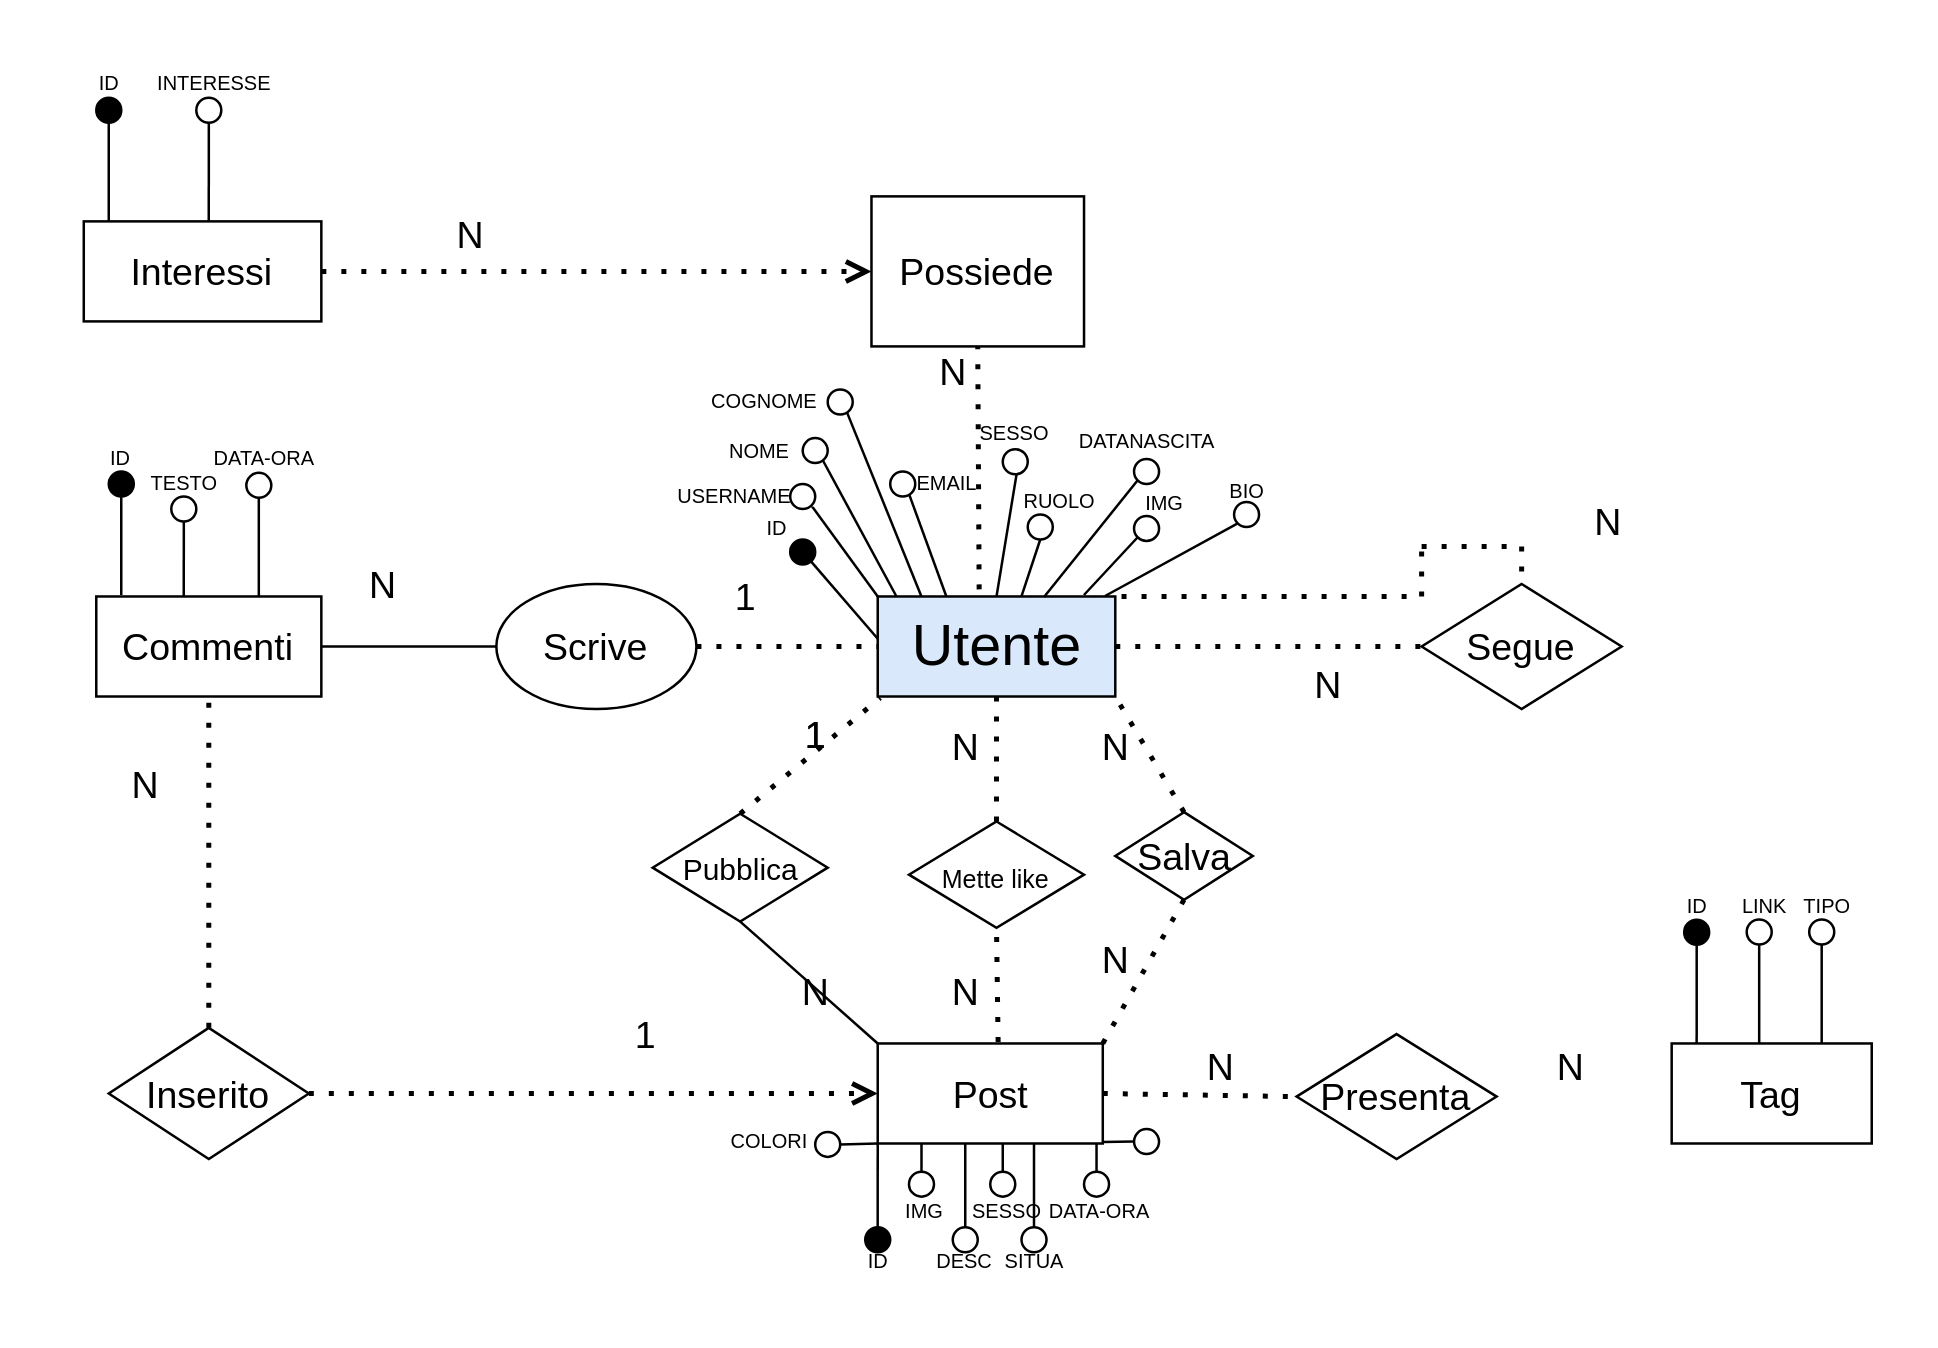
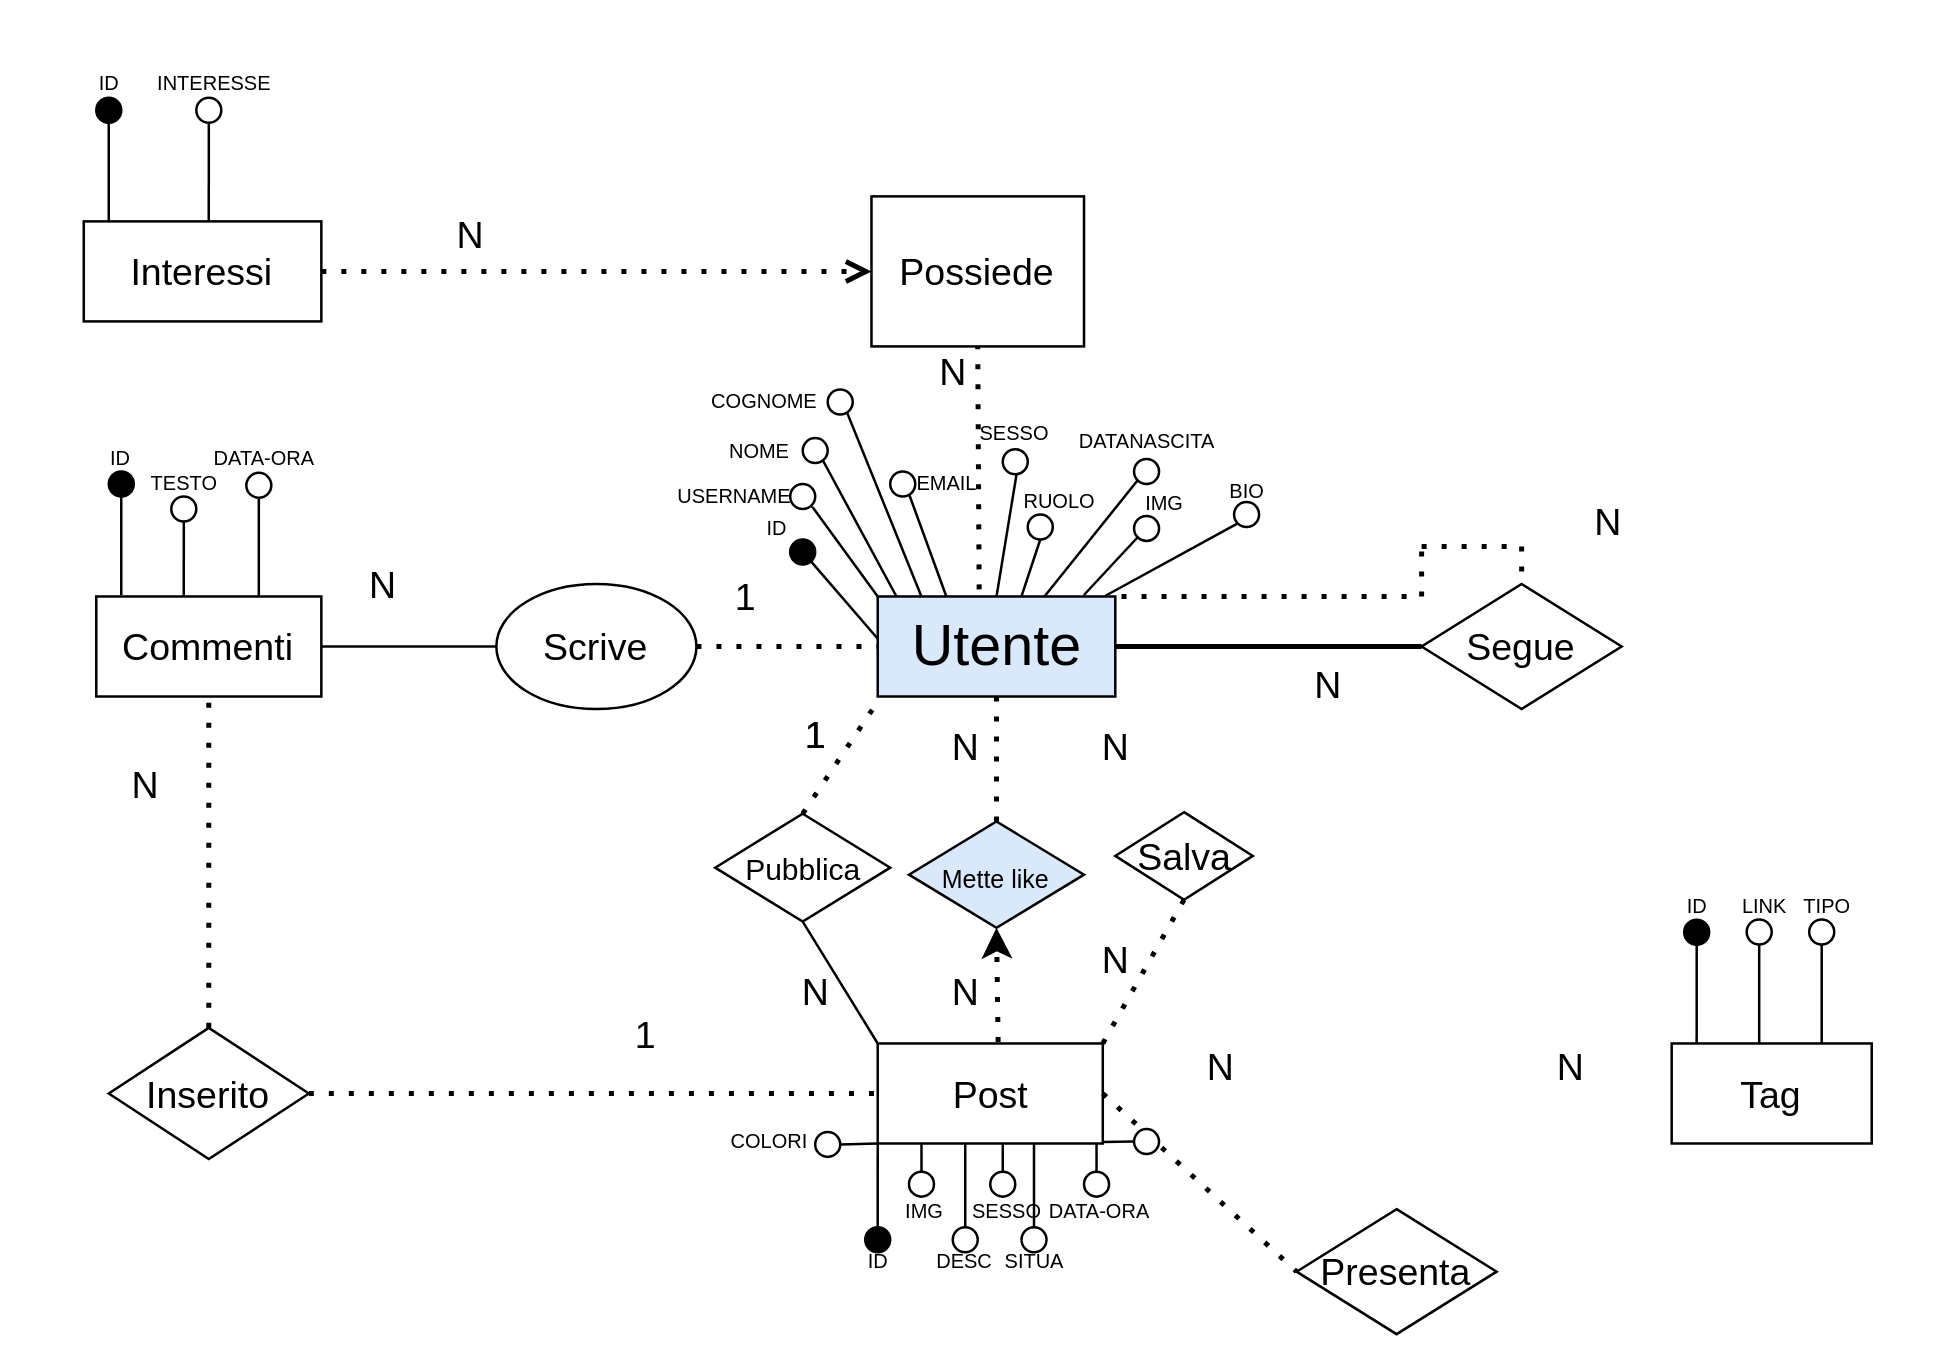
(1269, 646) -> (1269, 646)
(1142, 741) -> none
(740, 867) -> (803, 867)
(996, 874) -> (996, 874)
(996, 941) -> (997, 951)
(863, 1093) -> (868, 1093)
(1396, 1096) -> (1396, 1271)
